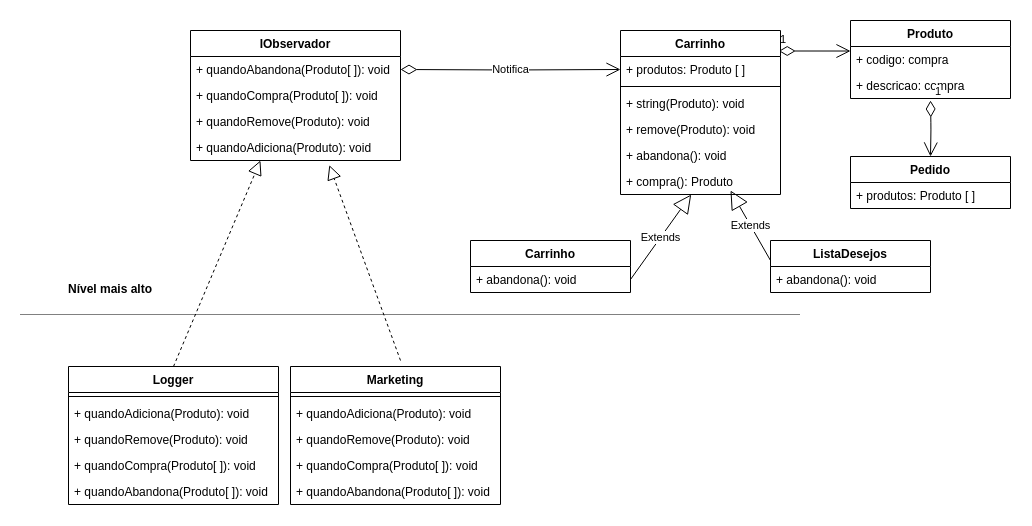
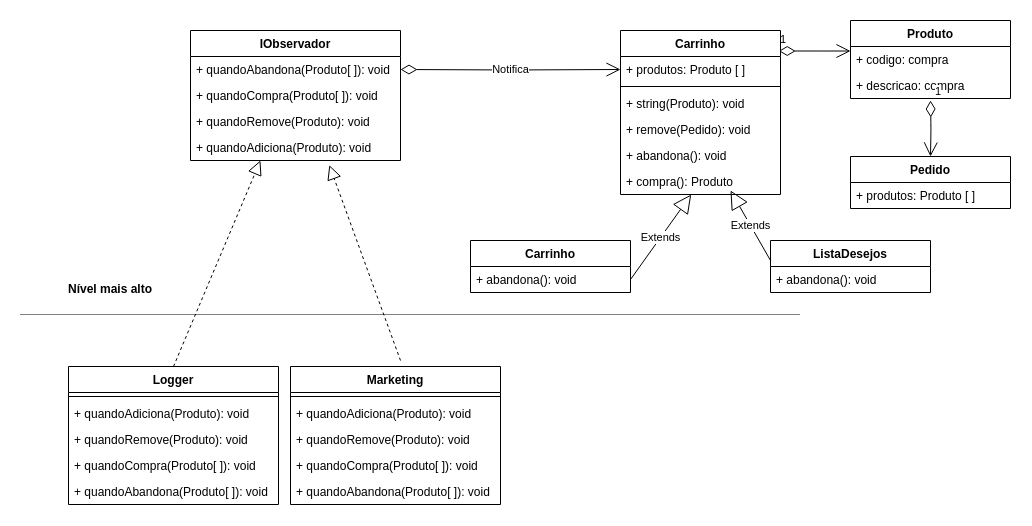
(697, 130) -> (692, 130)
